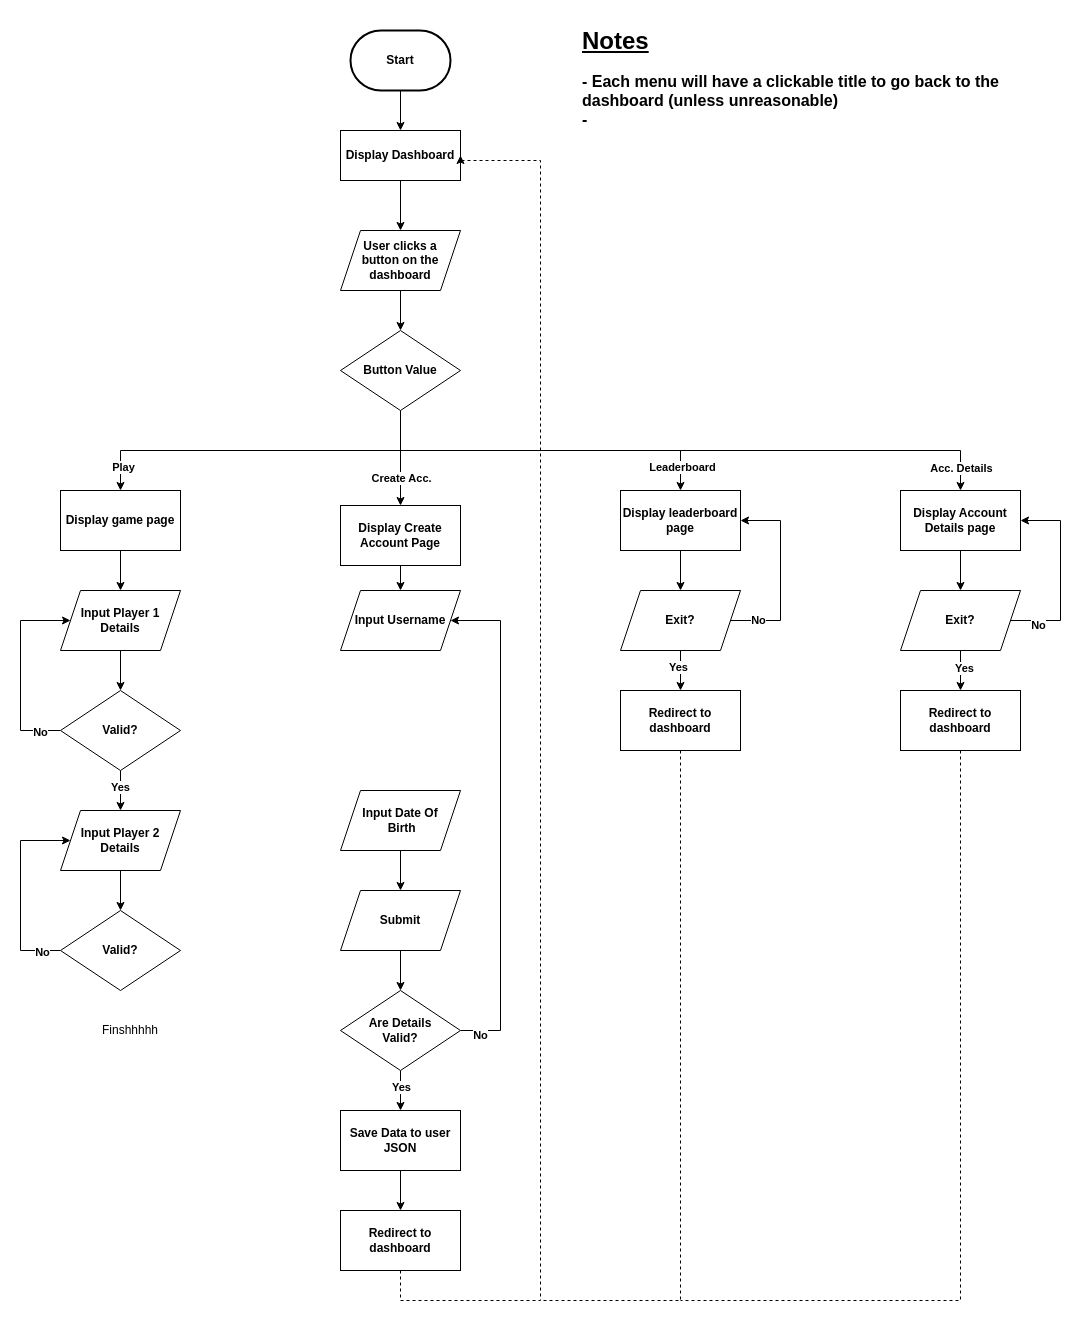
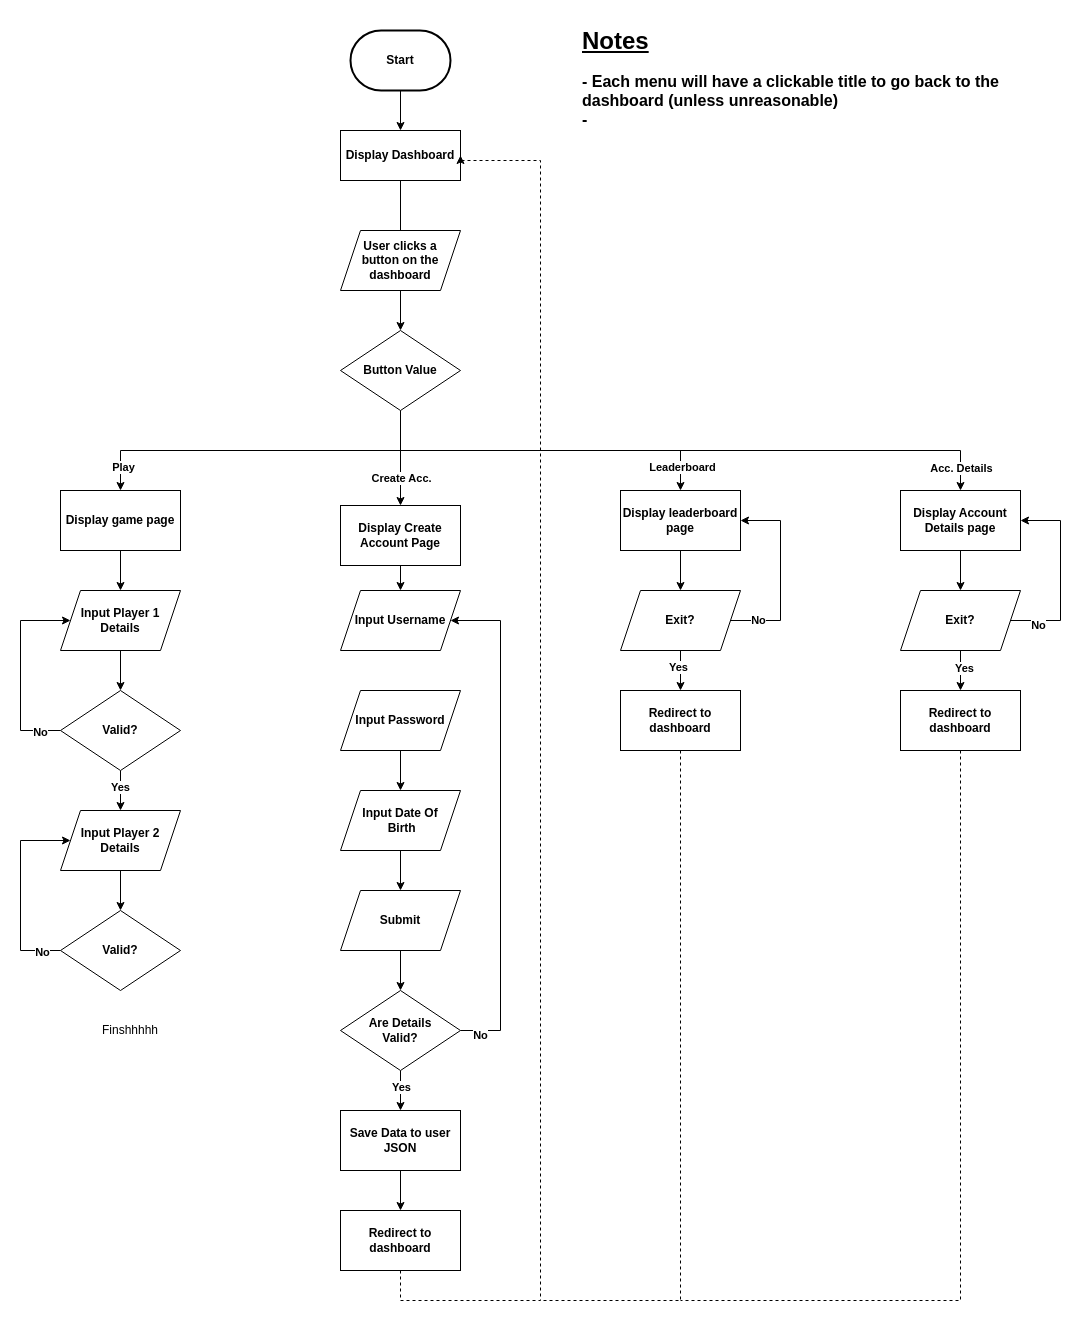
(401, 222) -> (401, 225)
none -> (401, 721)
none -> (401, 767)
